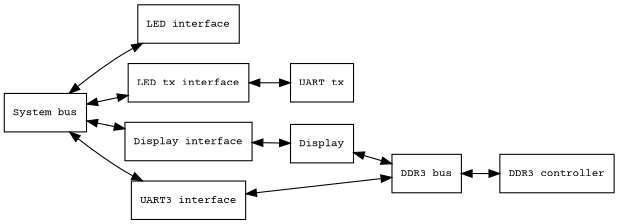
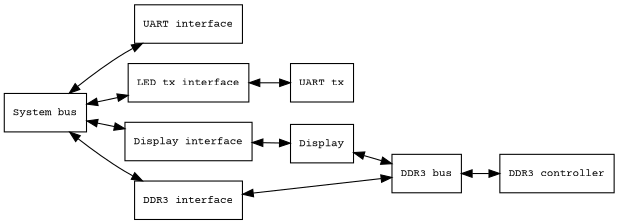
(189, 24) -> (189, 24)
(189, 200) -> (189, 200)
